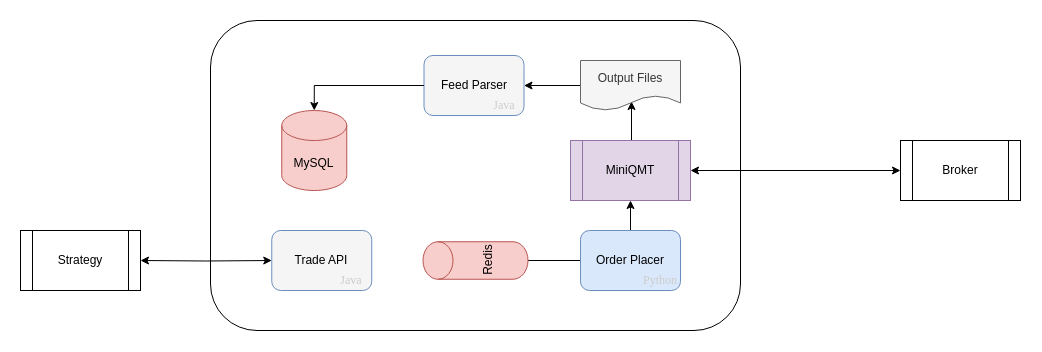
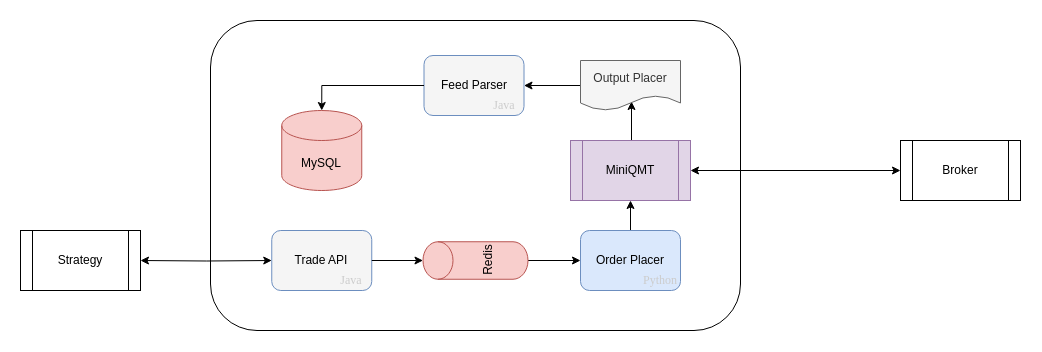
(631, 79) -> (631, 79)
(314, 151) -> (322, 151)
none -> (394, 261)
(575, 261) -> (572, 261)
